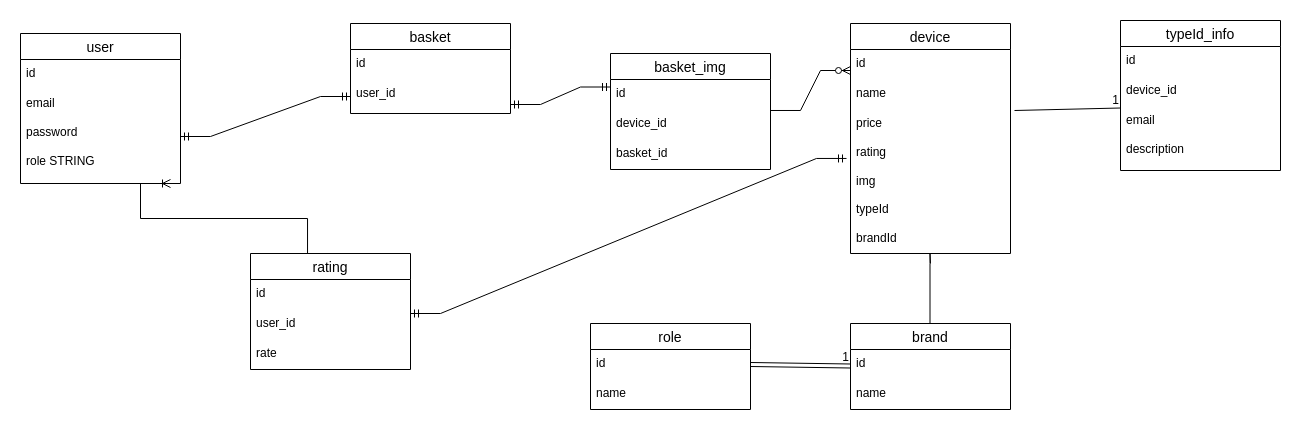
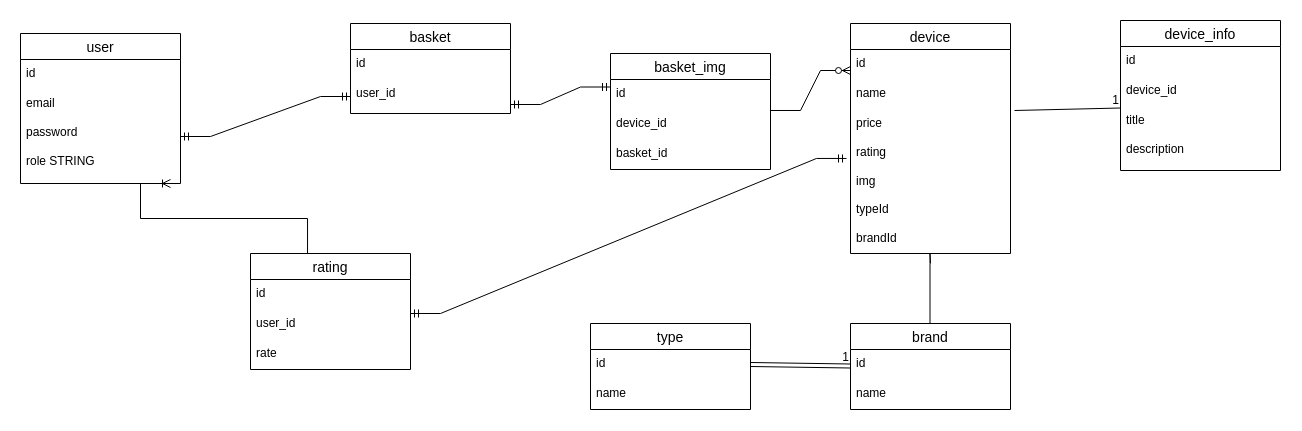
(1200, 34) -> (1200, 34)
(1160, 128) -> (1160, 128)
(670, 337) -> (670, 337)
